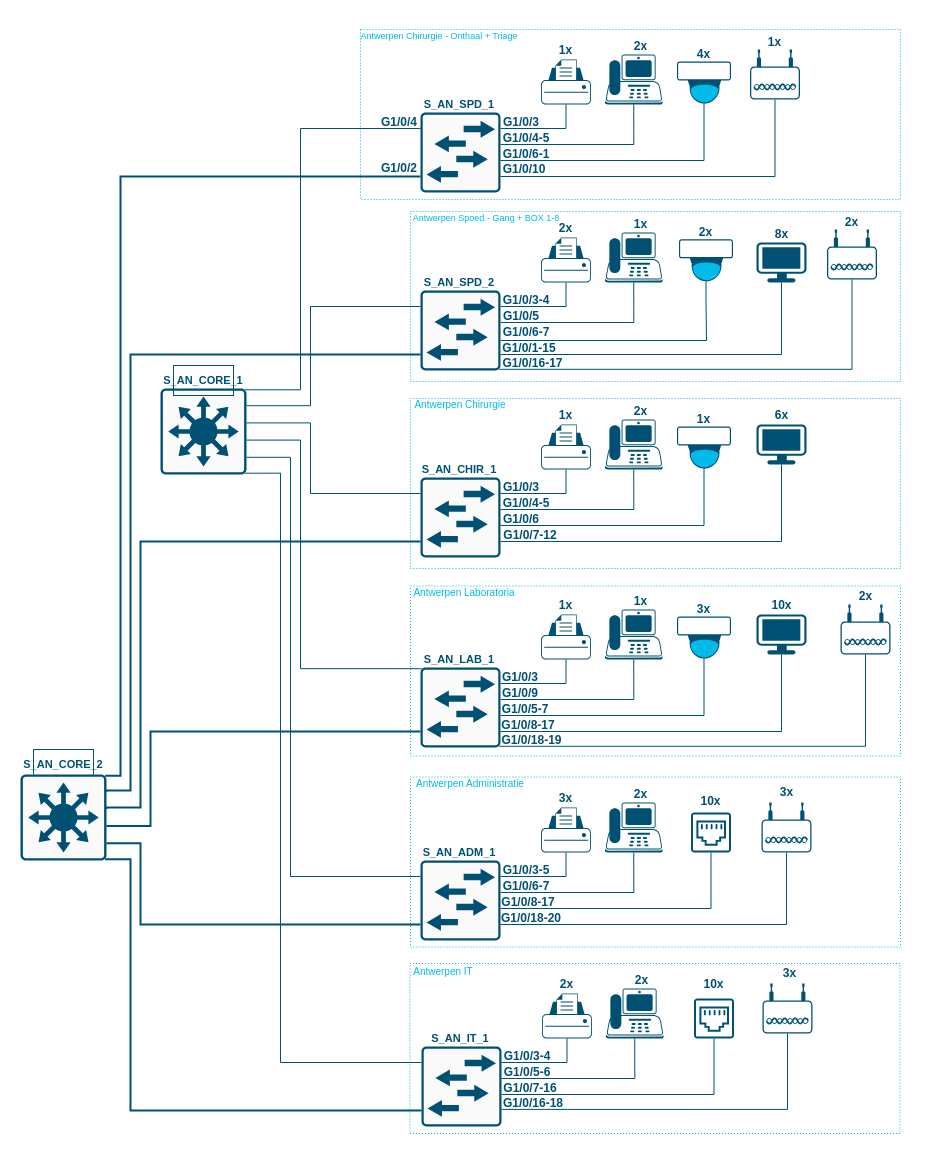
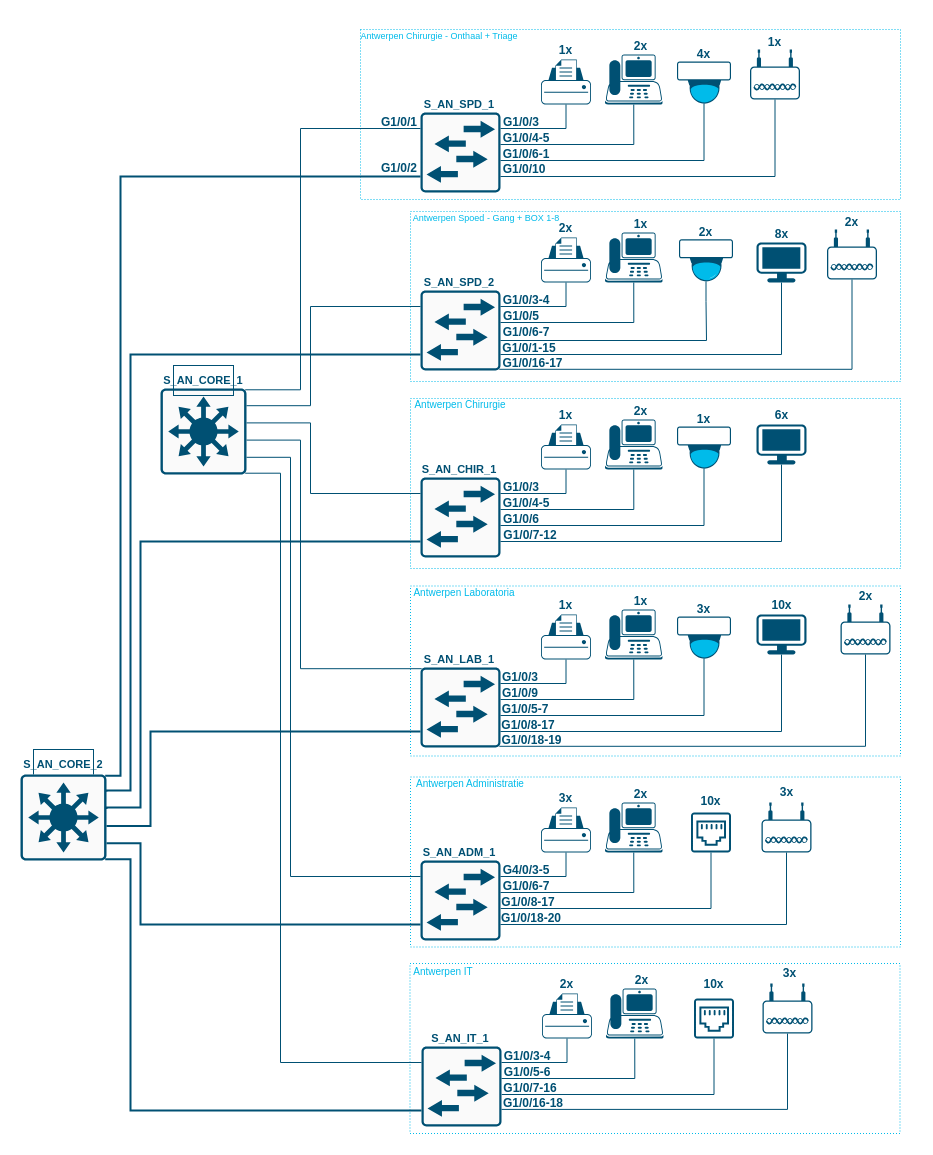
(400, 123) -> (400, 123)
(527, 871) -> (527, 871)
